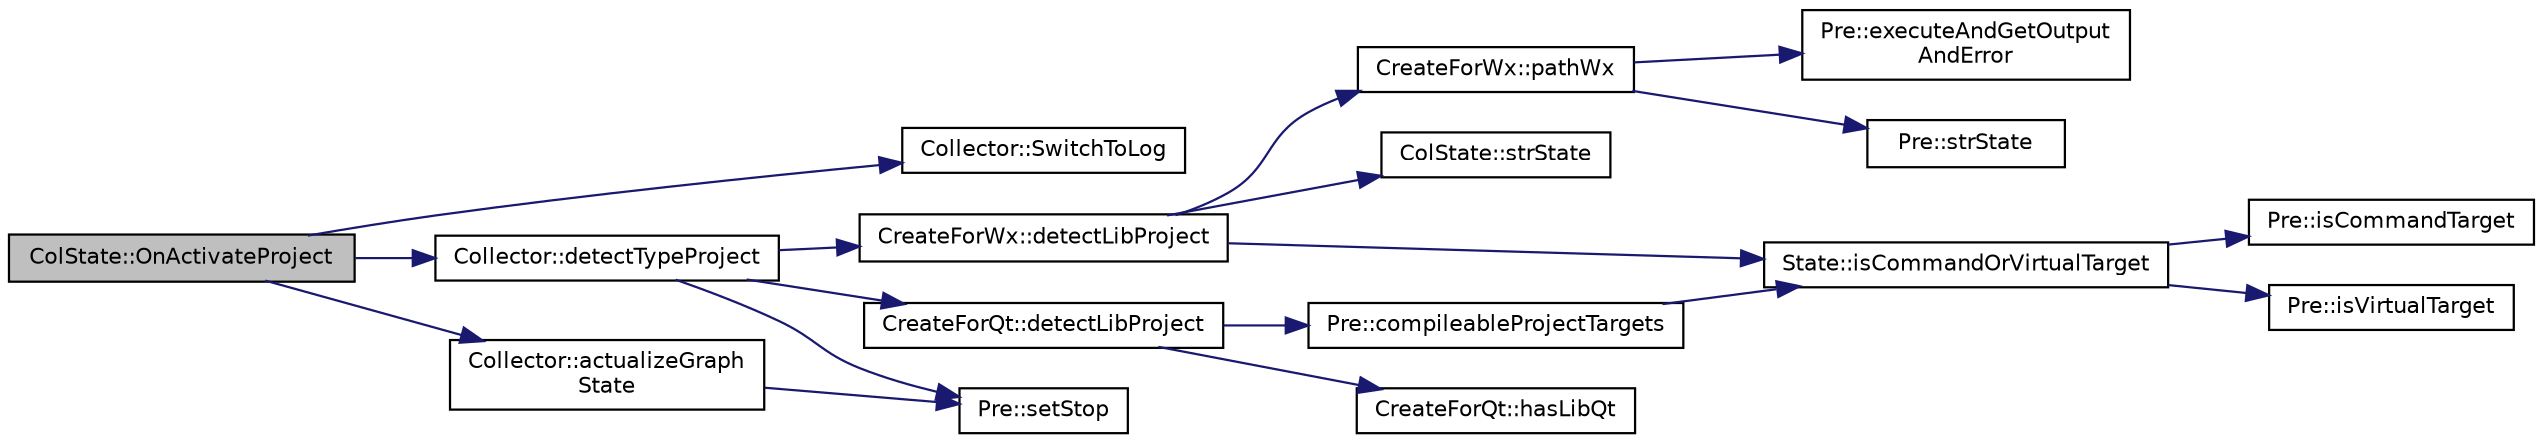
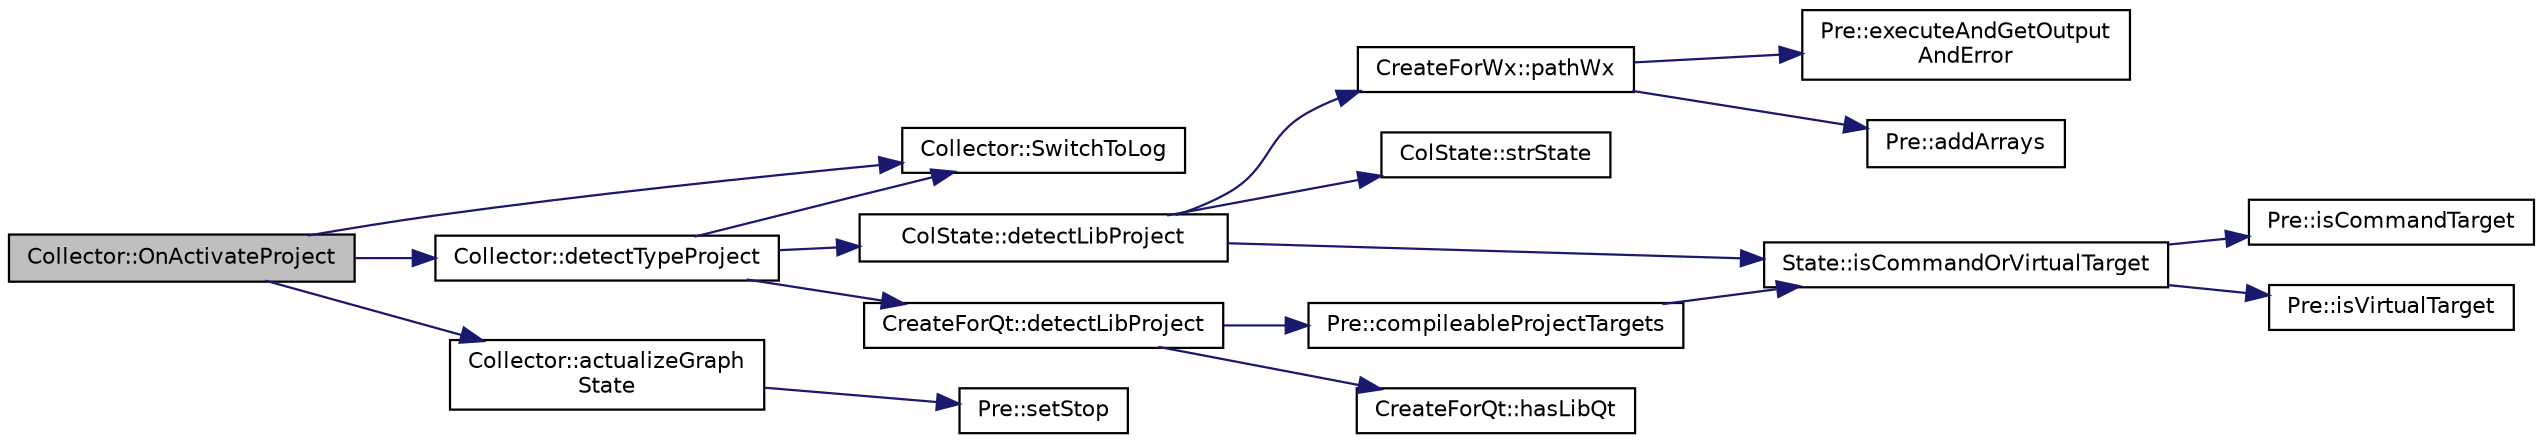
(1966, 144) -> (1966, 144)
(1044, 238) -> (1044, 238)
(182, 258) -> (182, 258)
(806, 337) -> (813, 207)
